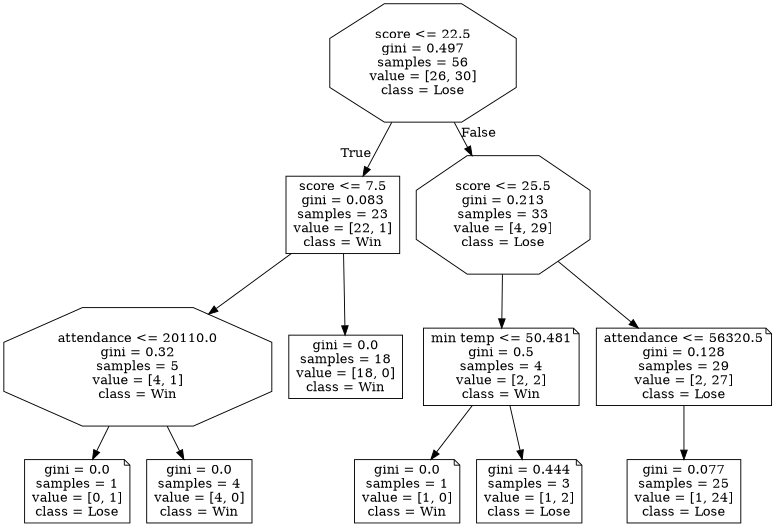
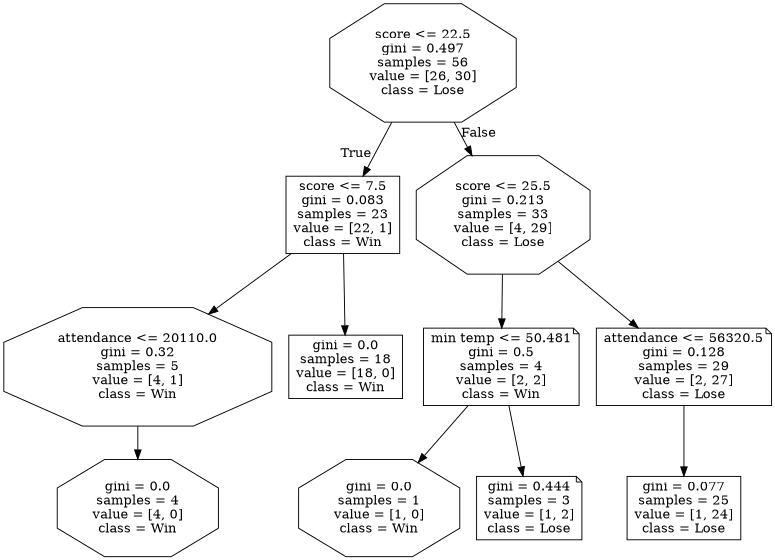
(77, 491) -> none
(199, 491) -> (138, 508)
(407, 491) -> (379, 508)
